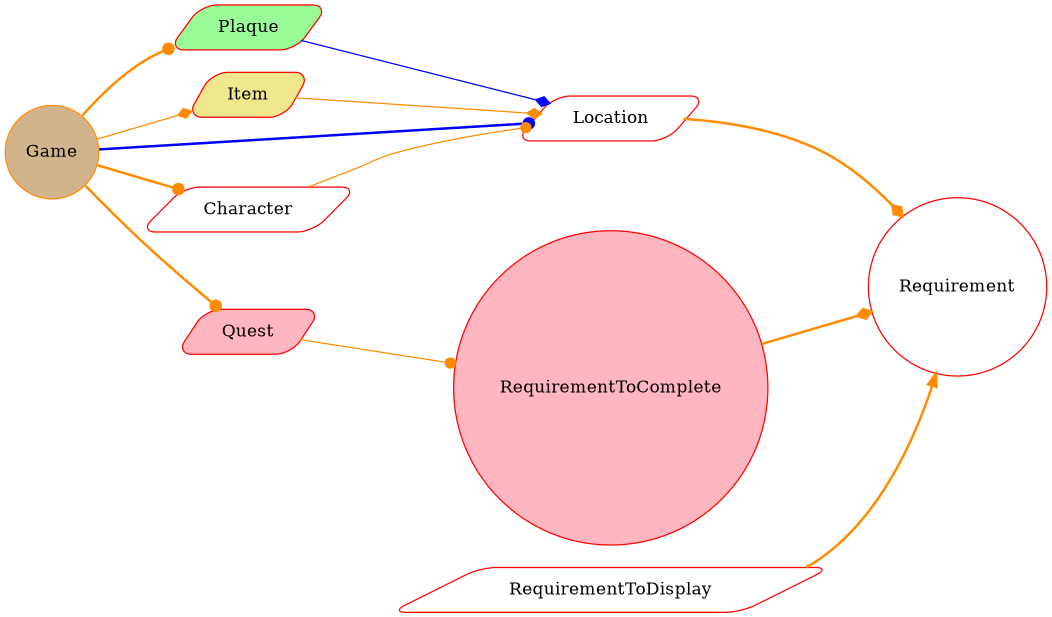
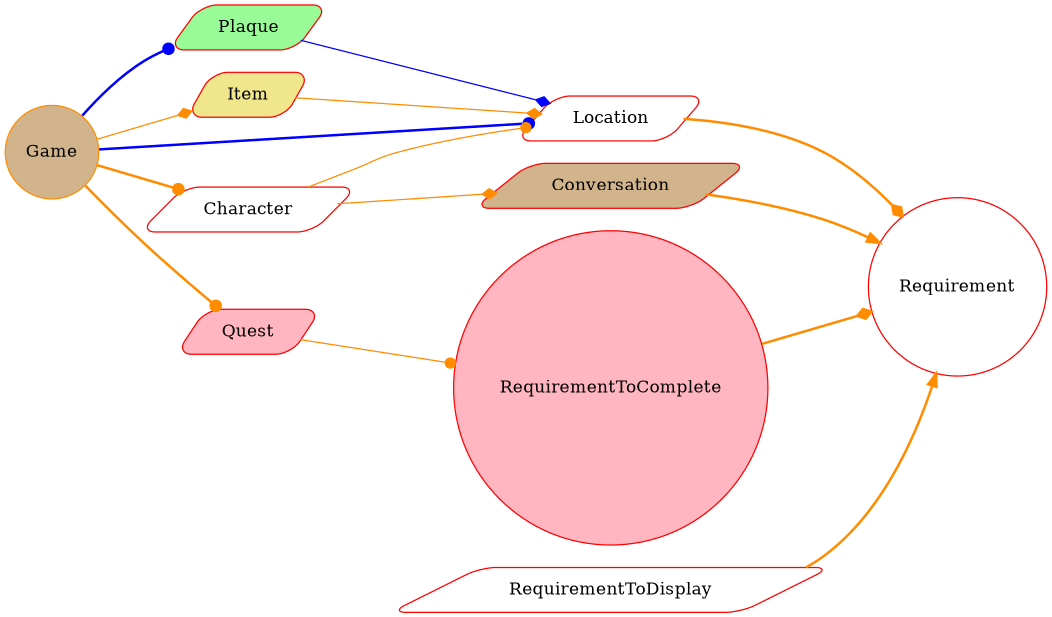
(120, 79) -> (120, 79)
none -> (611, 186)
